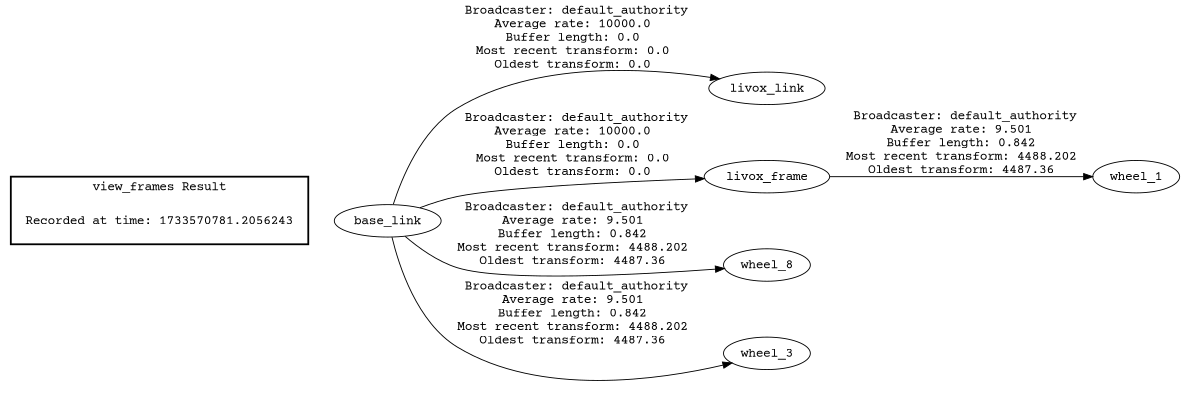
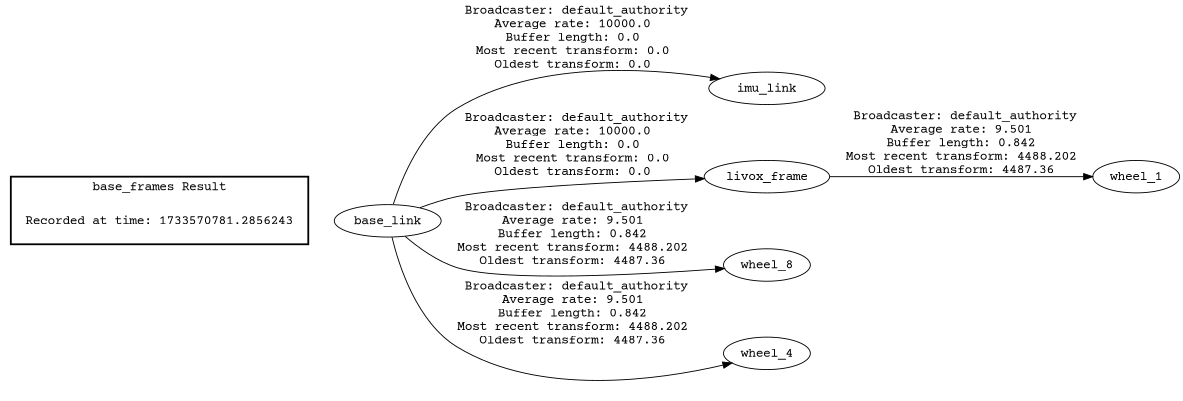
(767, 88) -> (767, 88)
(160, 187) -> (160, 187)
(160, 221) -> (160, 221)
(767, 353) -> (767, 353)
